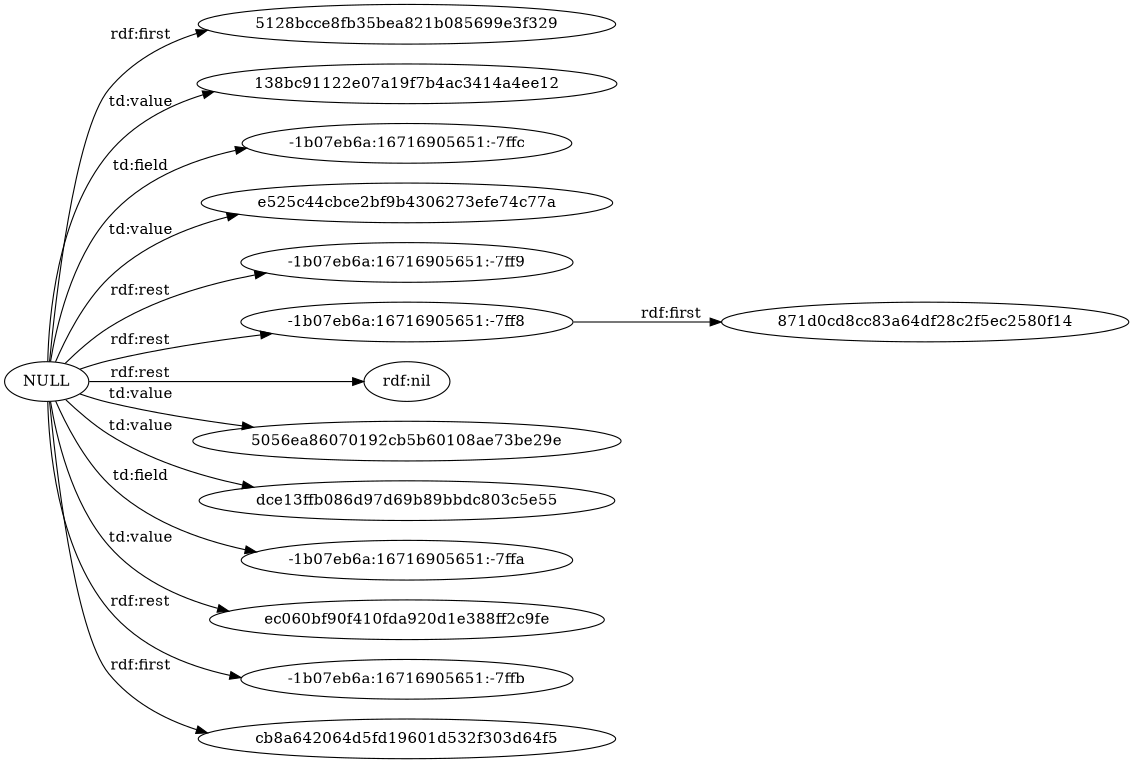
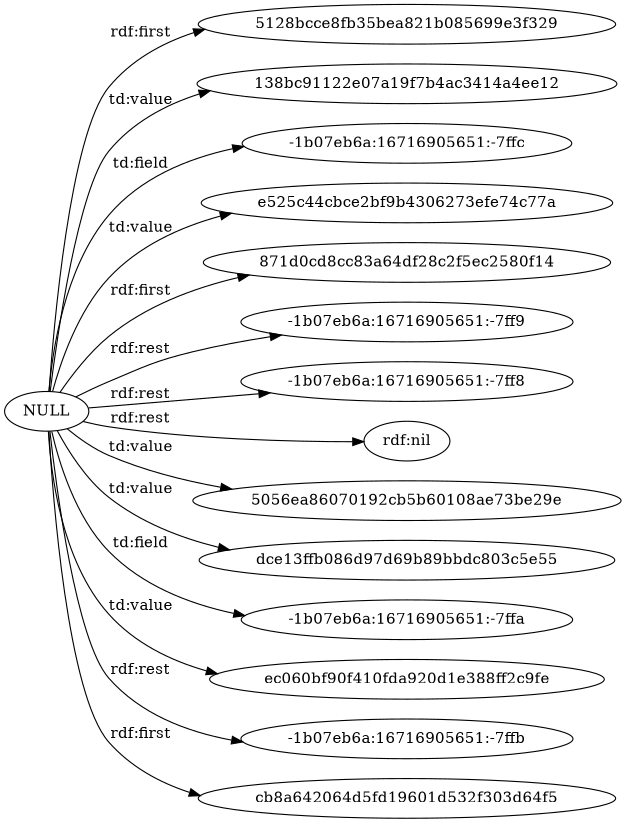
(642, 322) -> (137, 317)
